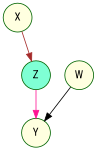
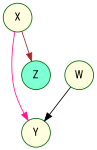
(36, 100) -> (12, 74)
